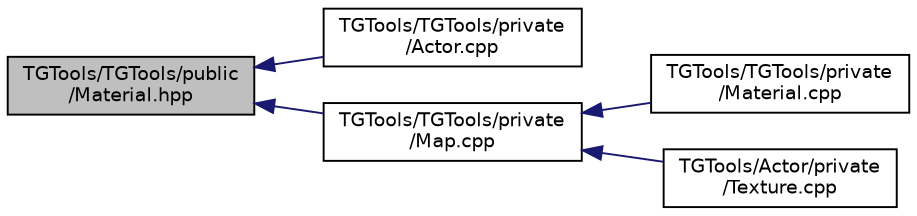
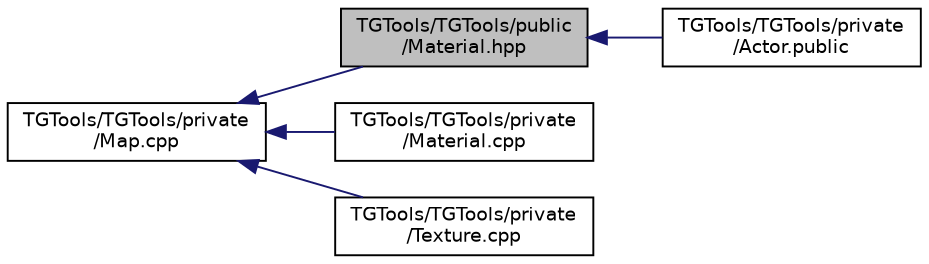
(453, 38) -> (792, 38)
(299, 110) -> (310, 82)
(780, 178) -> (464, 226)
